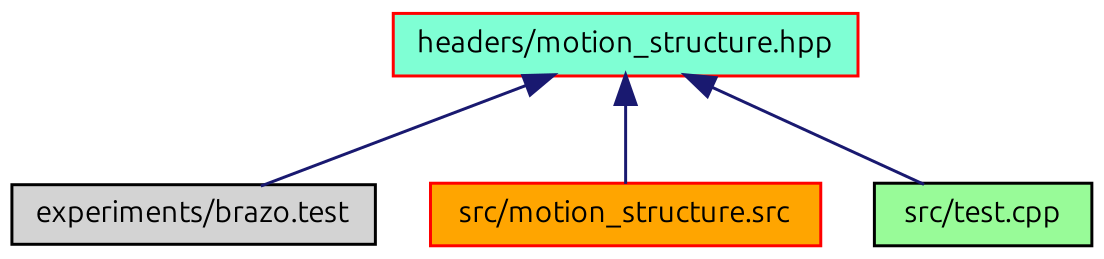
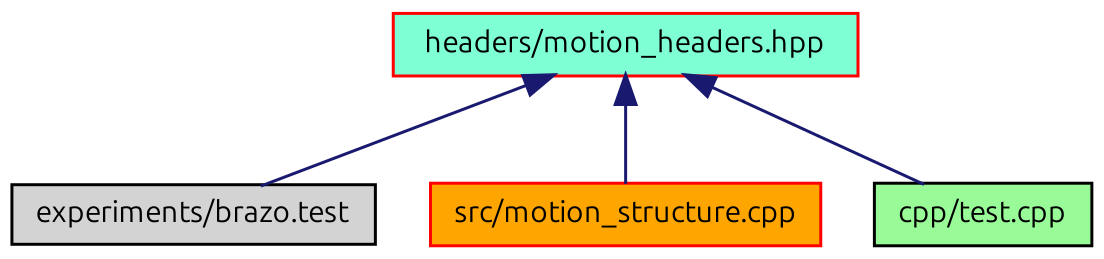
(626, 45) -> (626, 45)
(626, 214) -> (626, 214)
(983, 214) -> (983, 214)
